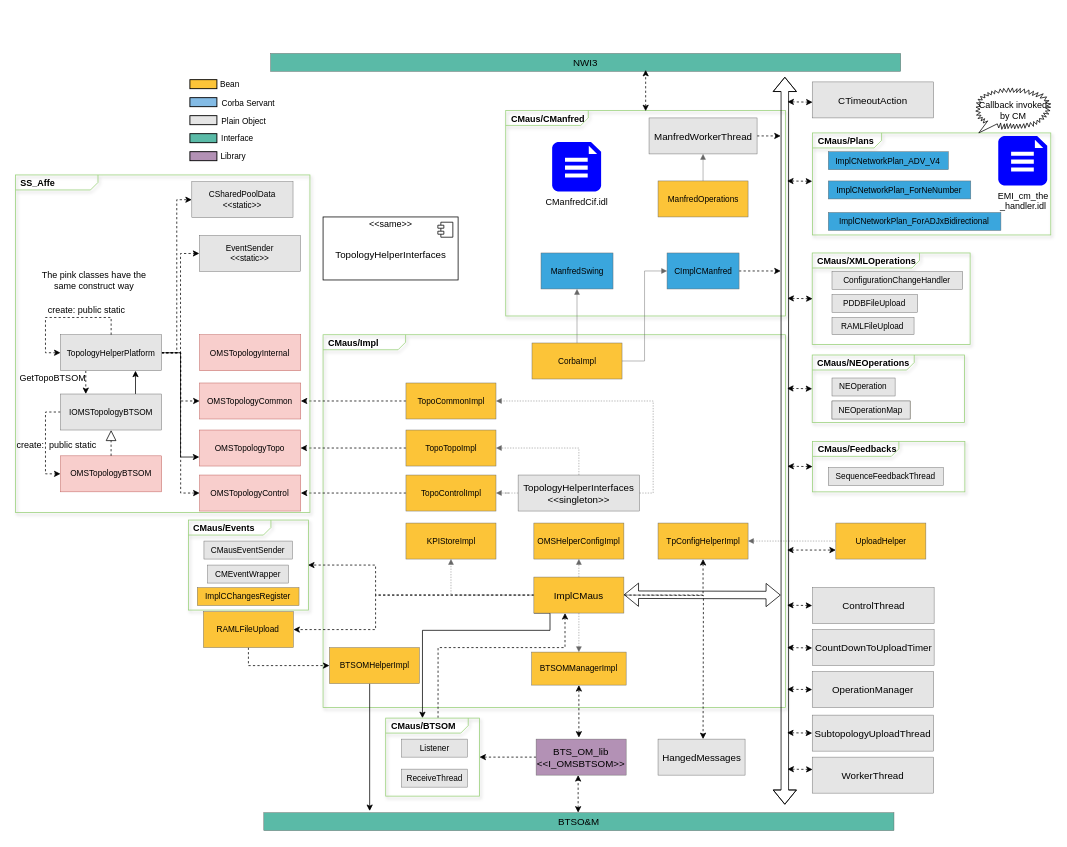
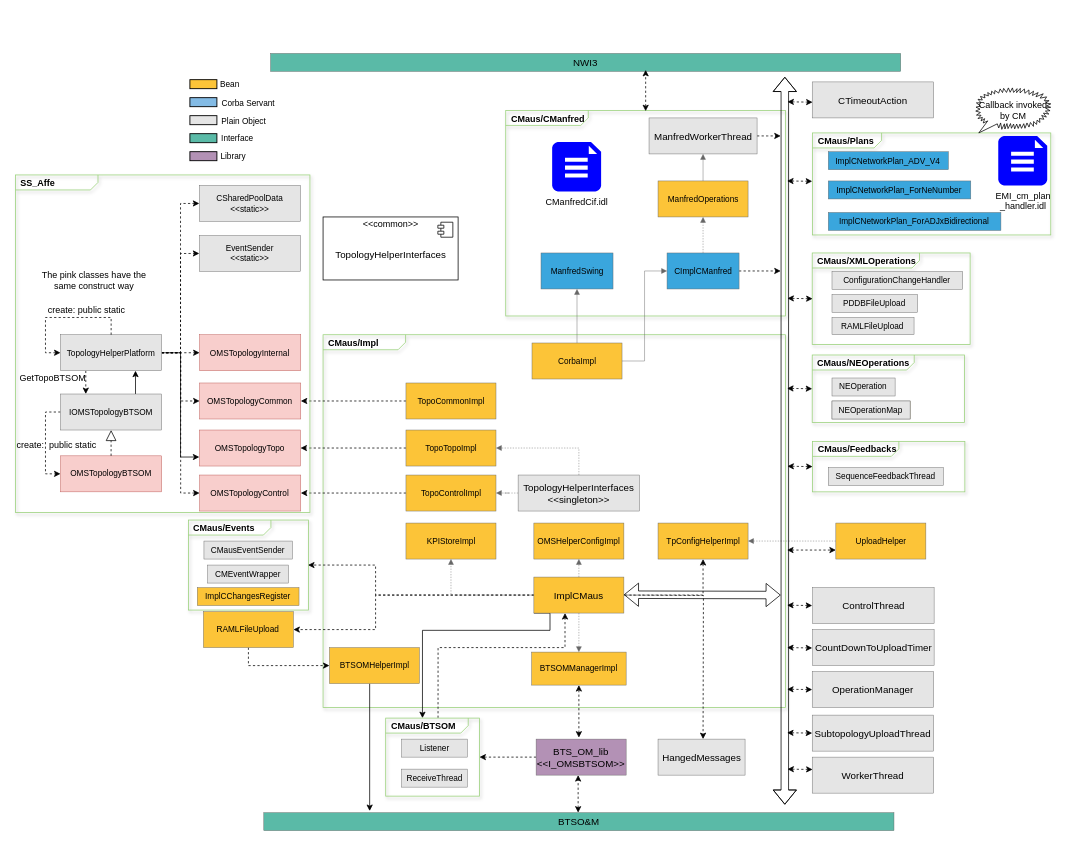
(242, 200) -> (250, 203)
(1023, 202) -> (1023, 202)
none -> (703, 223)
(391, 225) -> (391, 225)
none -> (188, 353)
(502, 401) -> none
